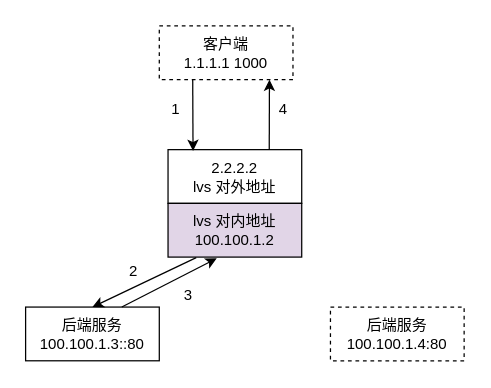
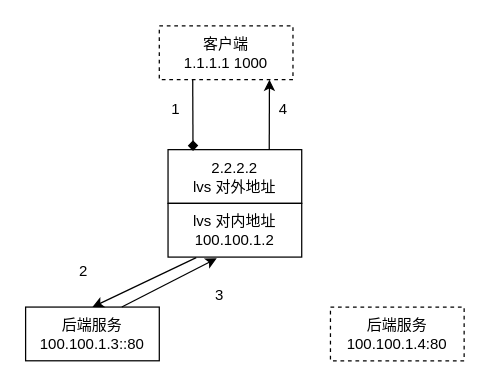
(193, 141) -> (193, 140)
(235, 230) -> (235, 230)
(133, 272) -> (83, 272)
(188, 296) -> (219, 296)
